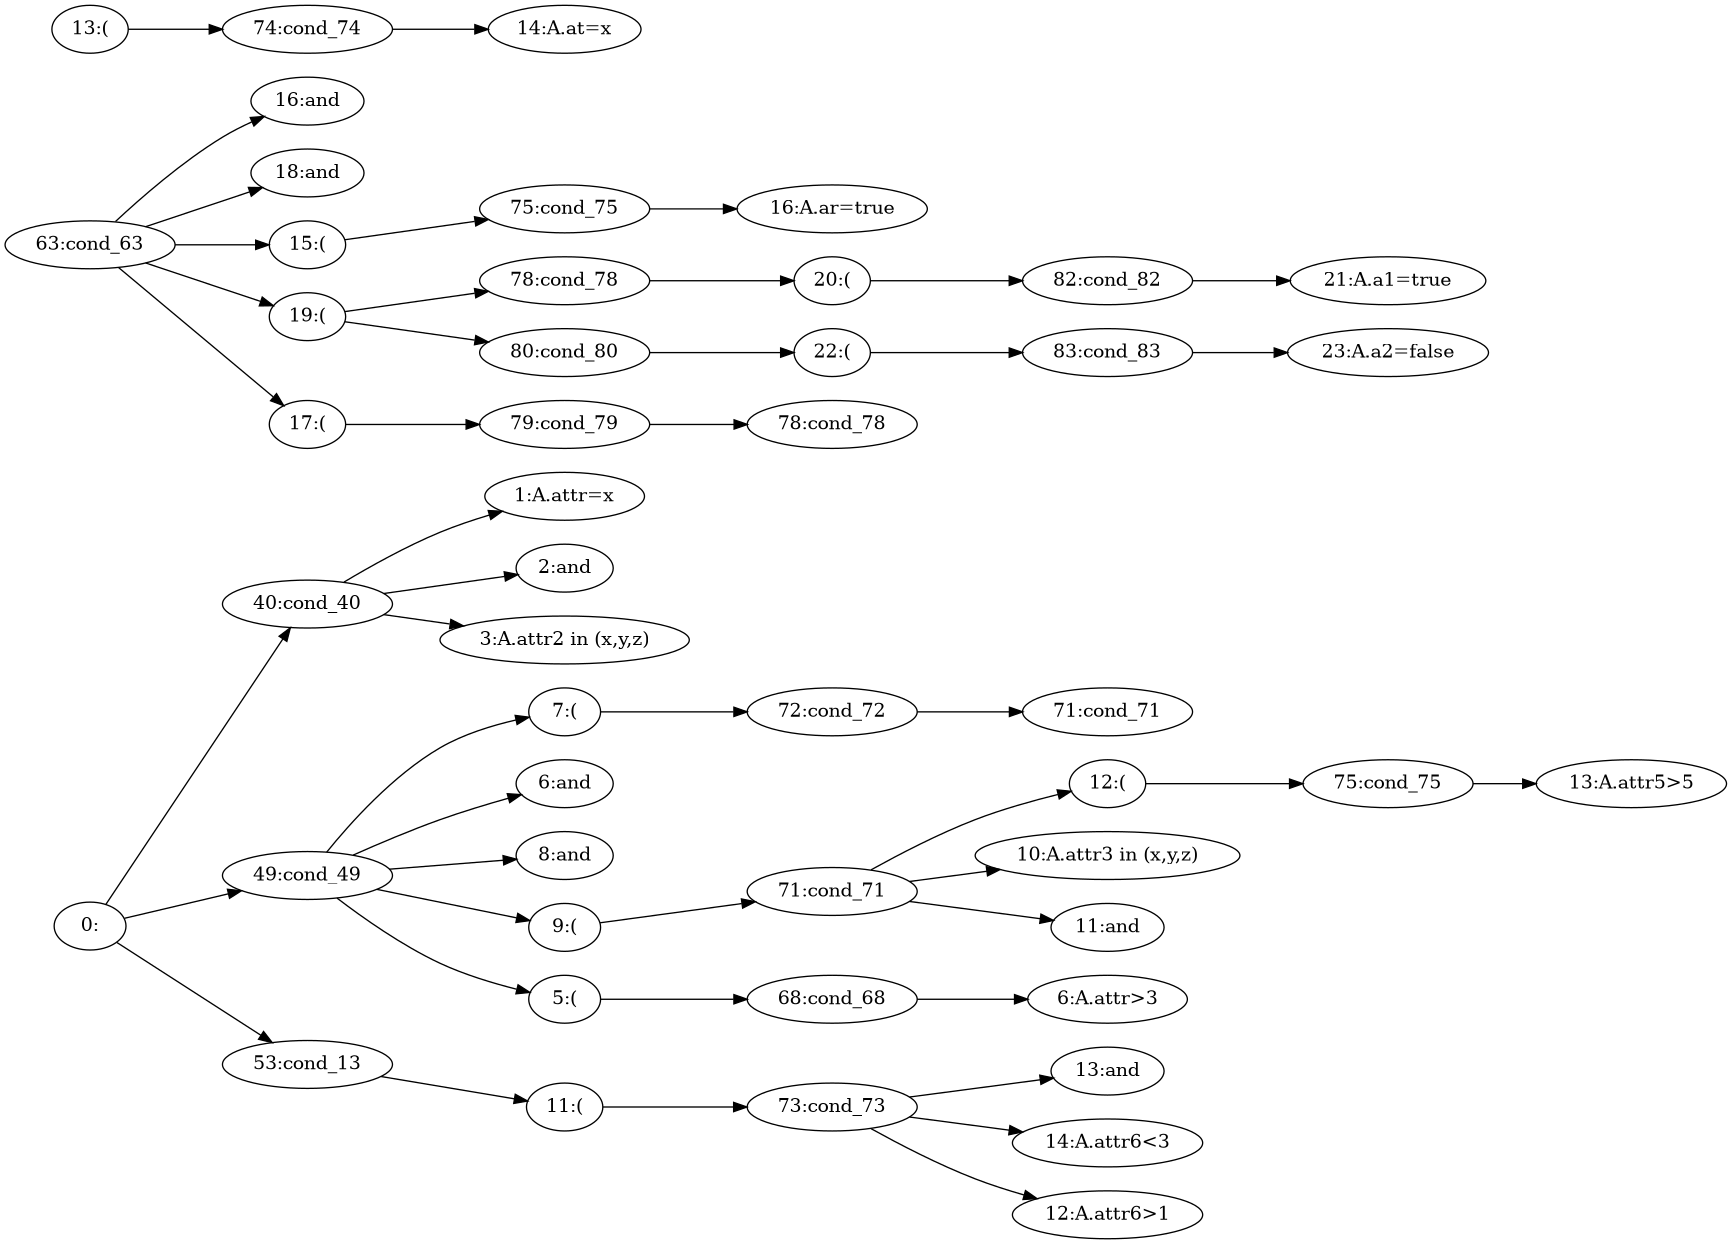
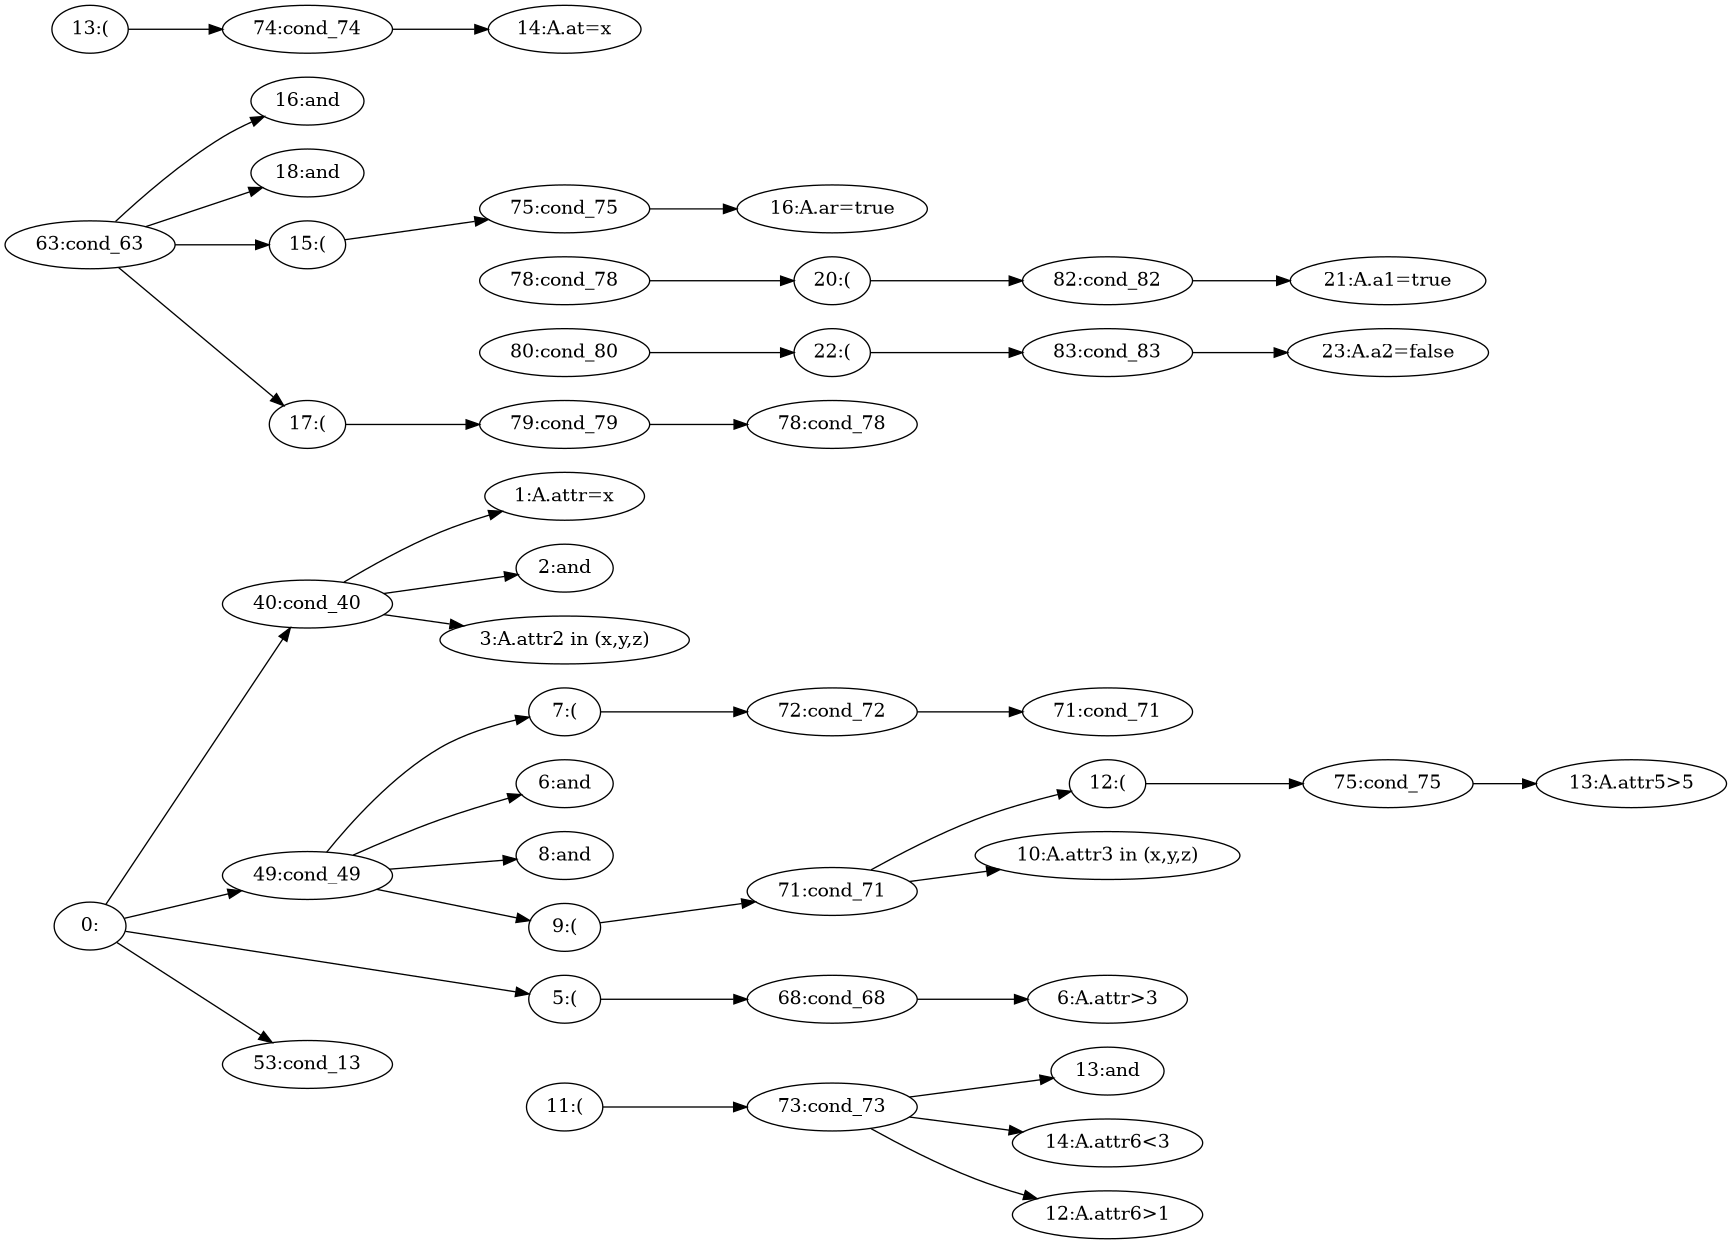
(307, 317) -> none
(1108, 927) -> none
(422, 954) -> (321, 962)
(448, 1088) -> none
